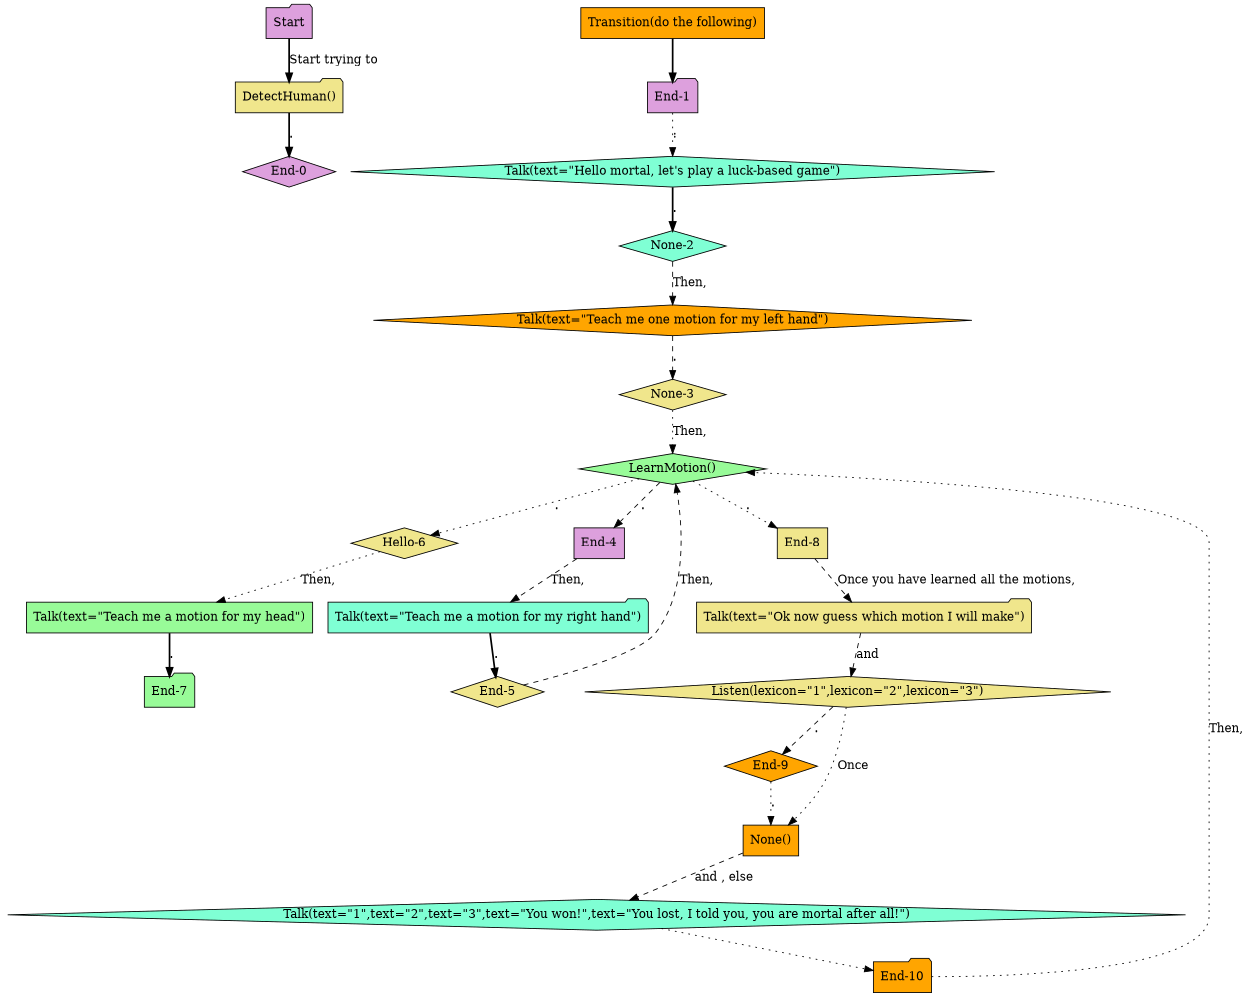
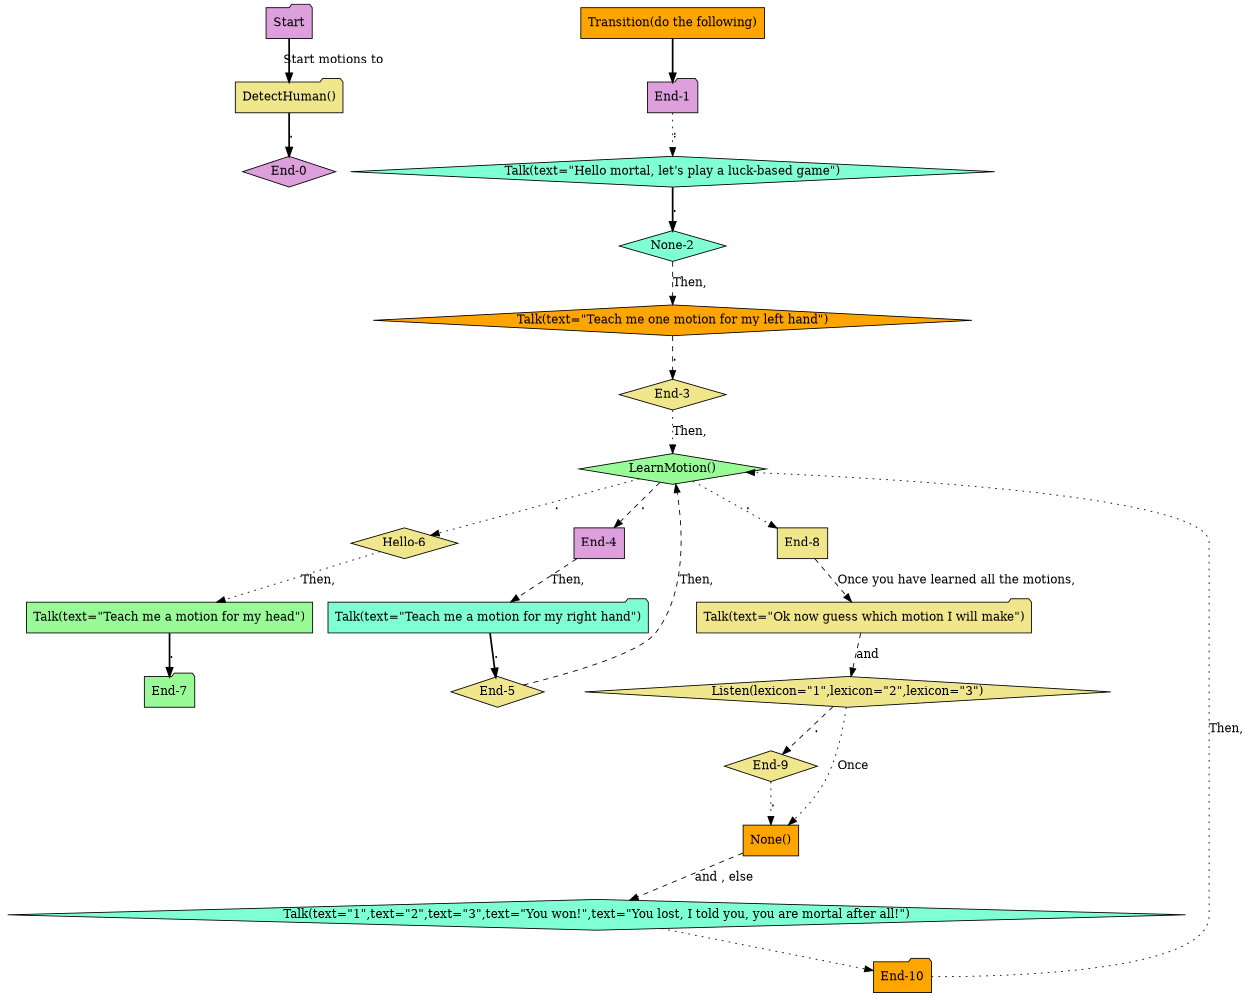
(334, 60) -> (334, 60)
(673, 395) -> (673, 395)
(771, 766) -> (771, 766)
